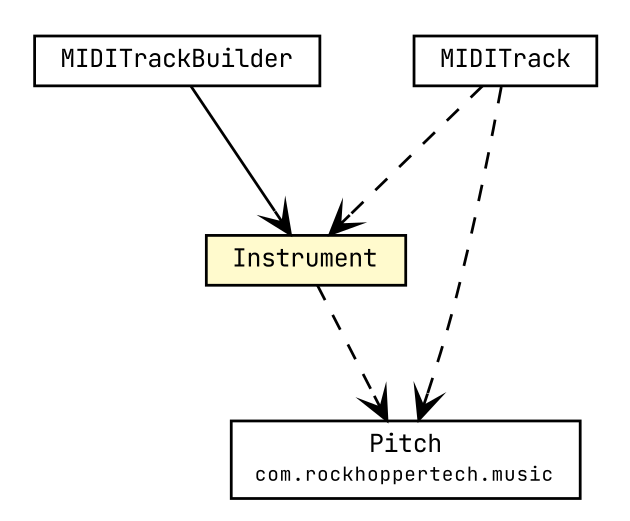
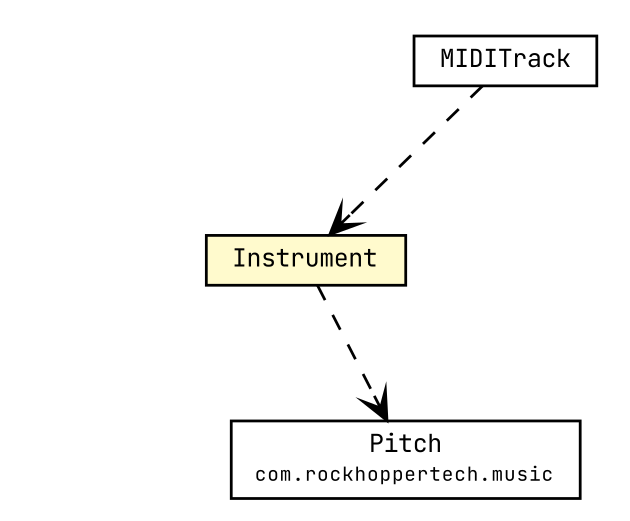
(176, 61) -> none
(470, 241) -> none
